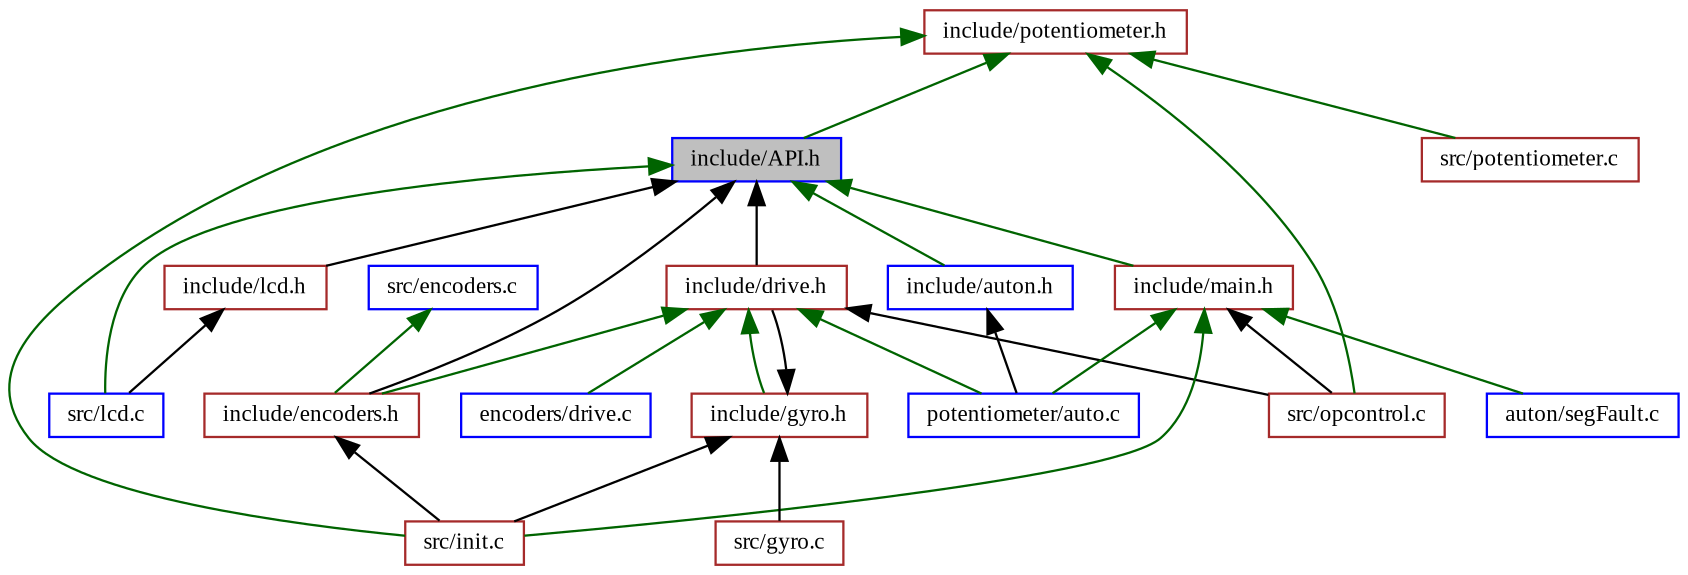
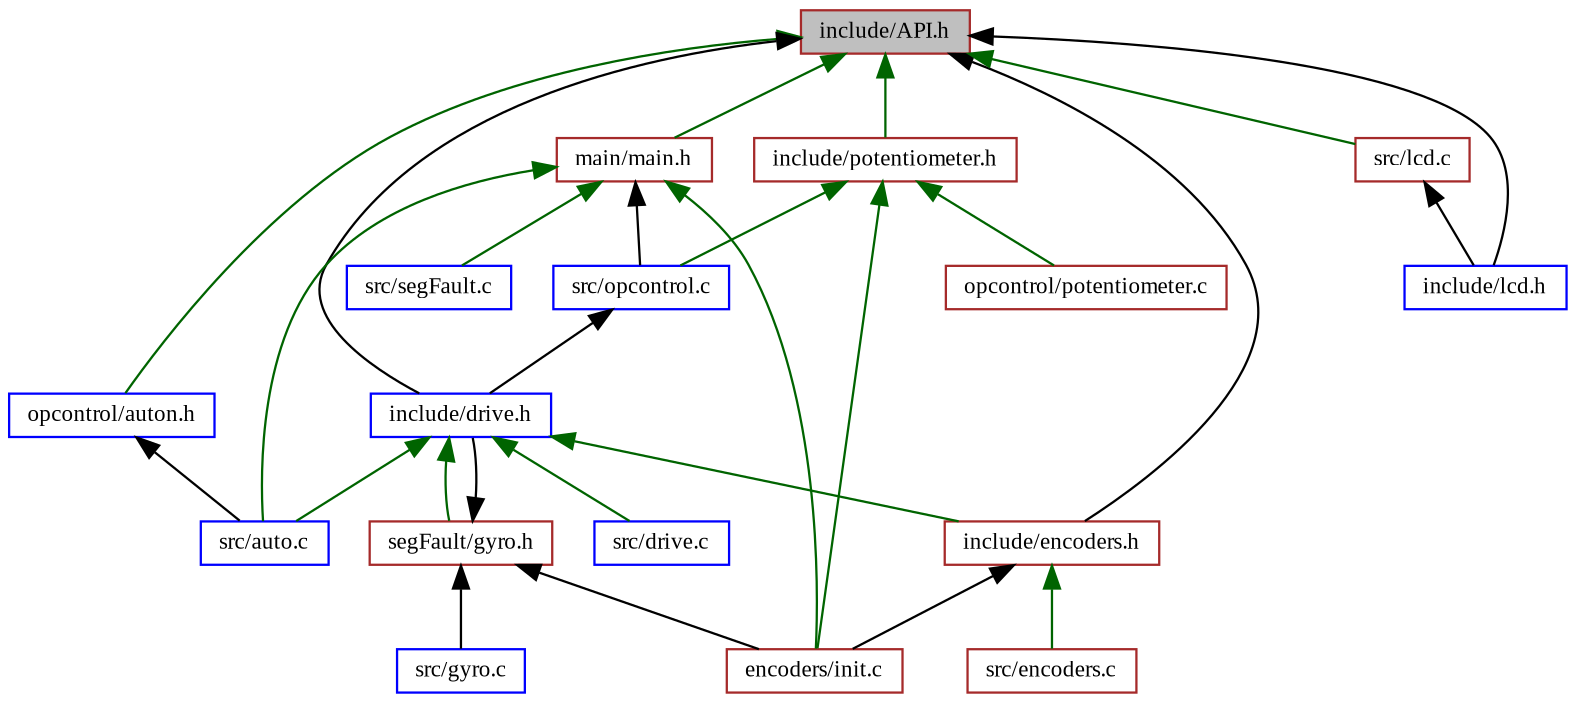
(895, 100) -> (885, 108)
(757, 160) -> (885, 32)
(1530, 160) -> (1086, 288)
(246, 288) -> (1486, 288)
(453, 288) -> (1052, 671)
(757, 288) -> (461, 415)
(980, 288) -> (112, 415)
(1204, 288) -> (634, 160)
(1069, 354) -> (542, 358)
(167, 359) -> (1455, 234)
(374, 359) -> (1052, 619)
(106, 415) -> (1413, 160)
(556, 415) -> (662, 543)
(779, 415) -> (461, 543)
(1024, 415) -> (265, 543)
(1357, 415) -> (641, 288)
(1583, 415) -> (429, 288)
(465, 543) -> (815, 671)
(779, 543) -> (461, 671)
